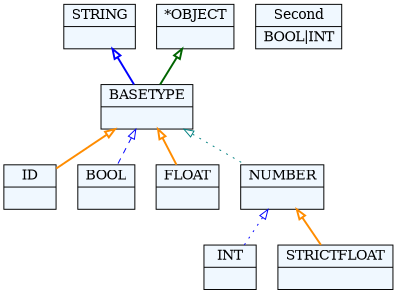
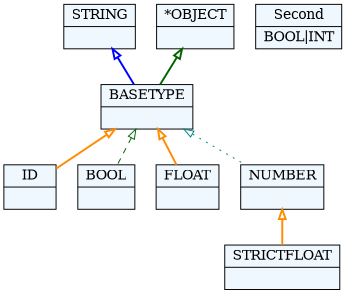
(124, 151) -> (124, 151)
(230, 267) -> none
